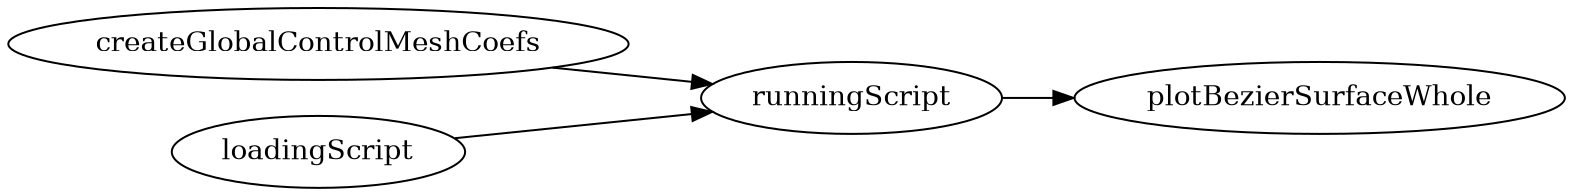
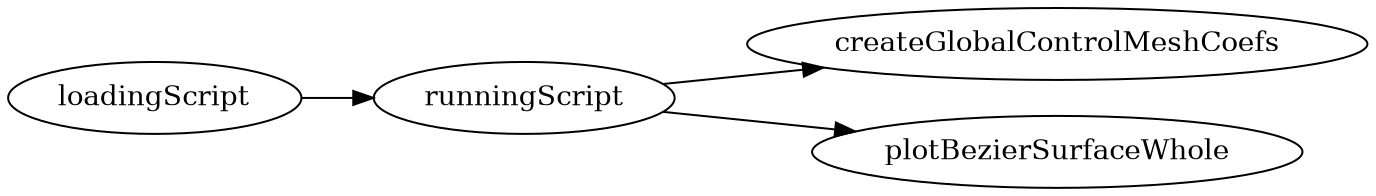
(622, 75) -> (733, 77)
